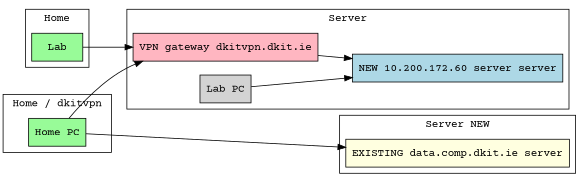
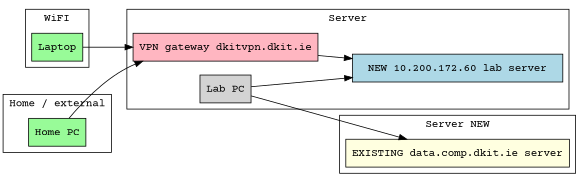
(57, 18) -> (57, 18)
(57, 47) -> (57, 47)
(458, 68) -> (458, 68)
(57, 103) -> (57, 103)
(212, 140) -> (325, 117)
